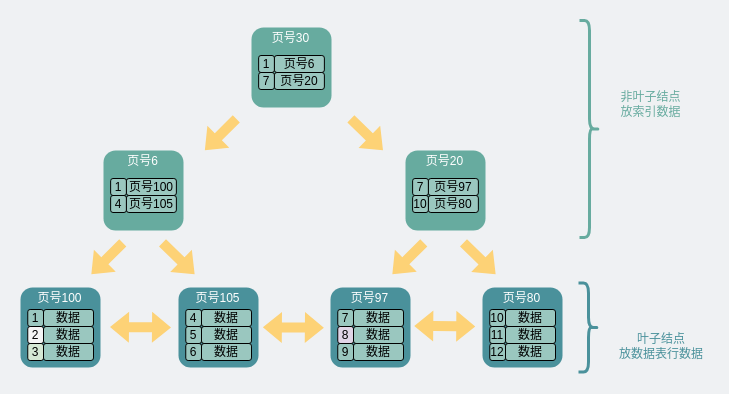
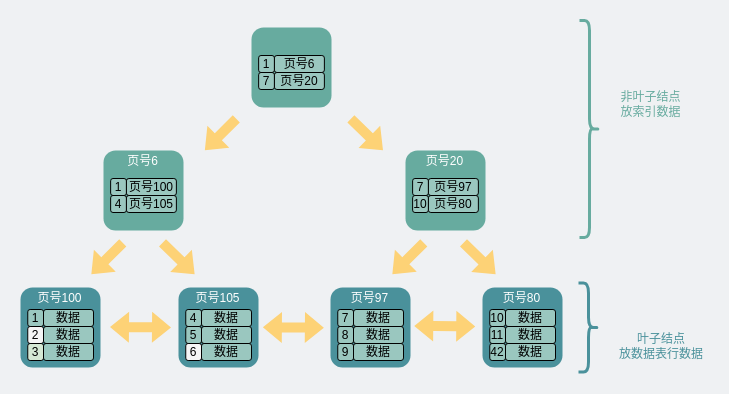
(291, 39) -> none
(346, 335) -> (346, 335)
(194, 352) -> (194, 352)
(498, 353) -> (498, 353)
